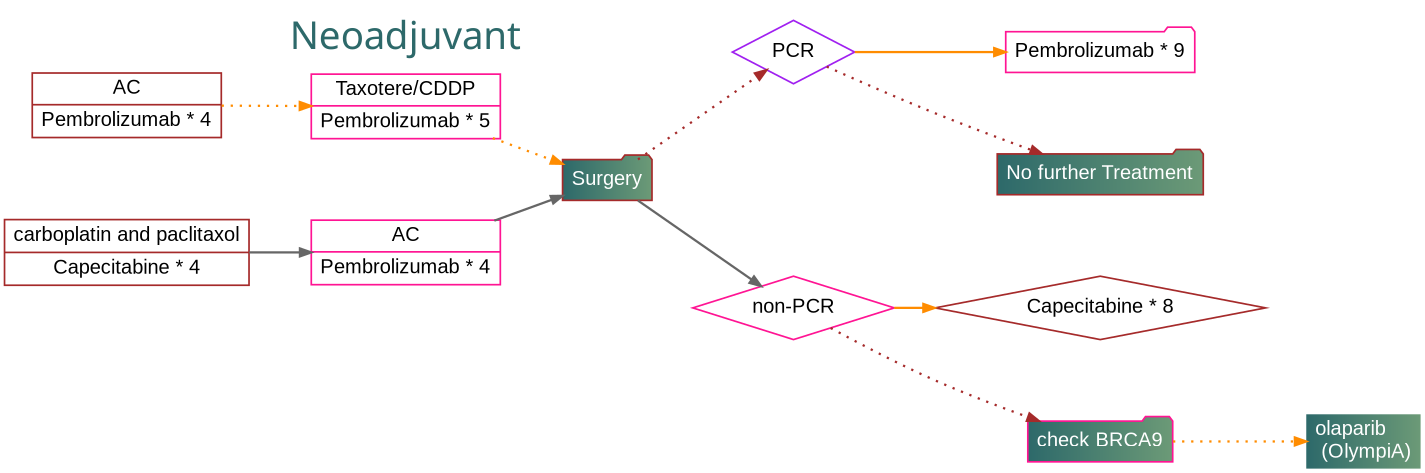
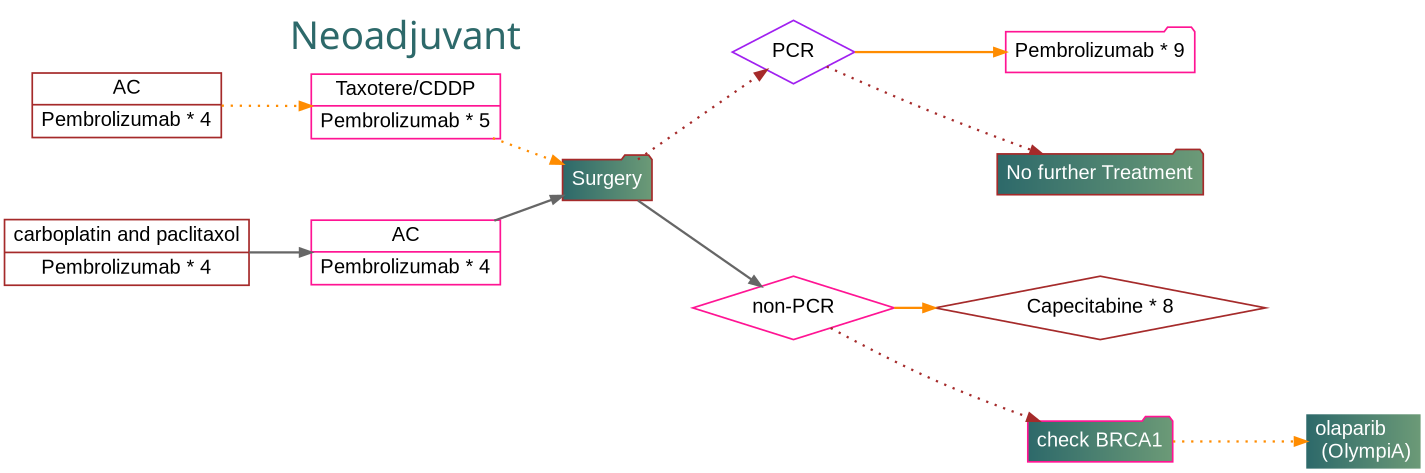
(127, 268) -> (127, 268)
(1100, 441) -> (1100, 441)
